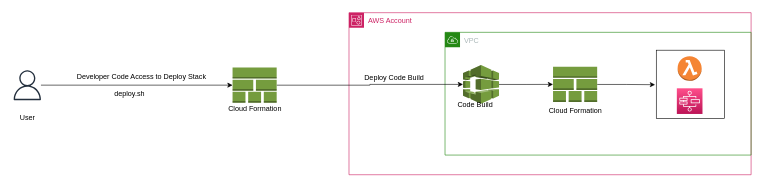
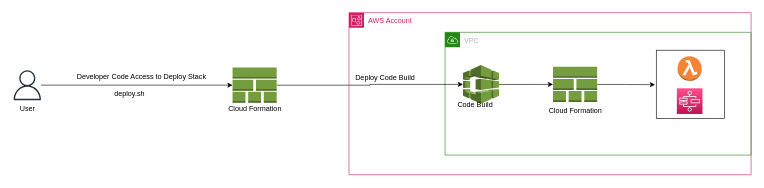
(394, 77) -> (385, 77)
(27, 118) -> (27, 109)
